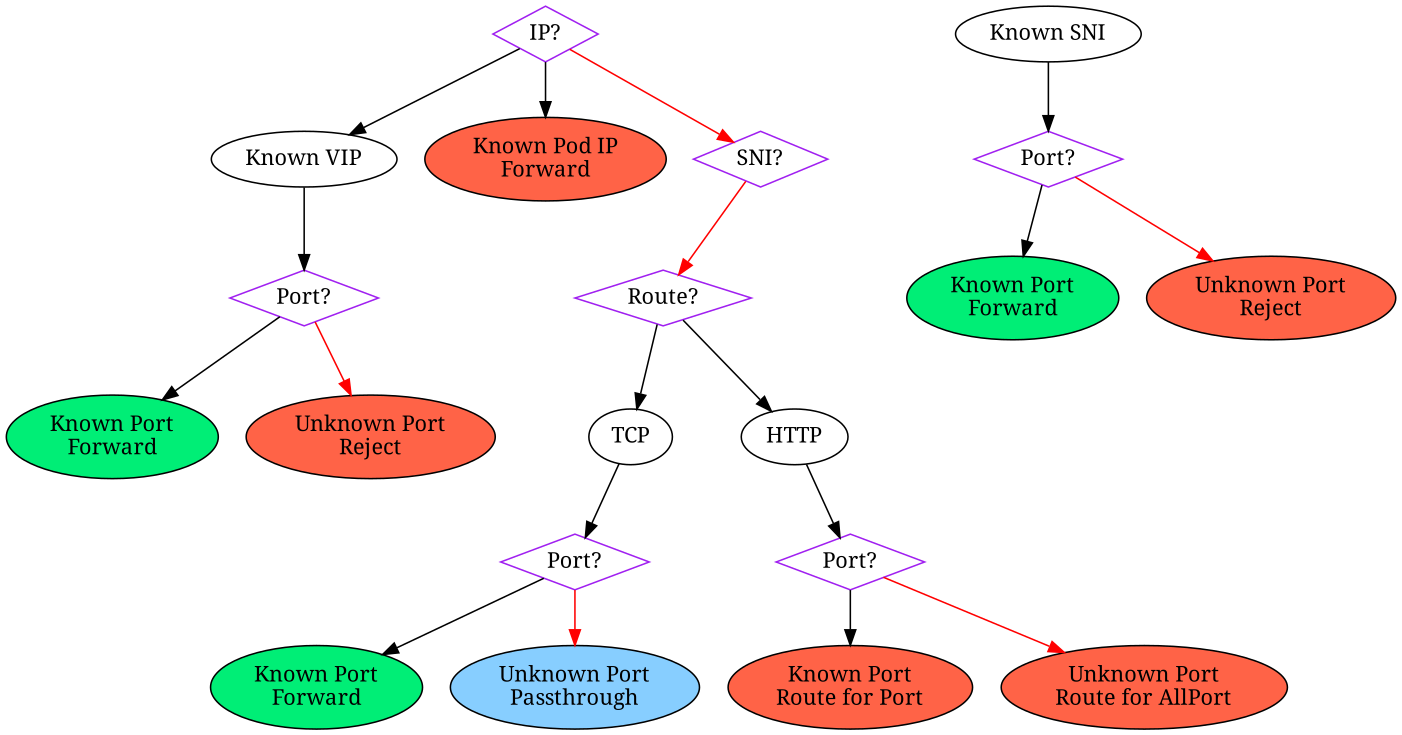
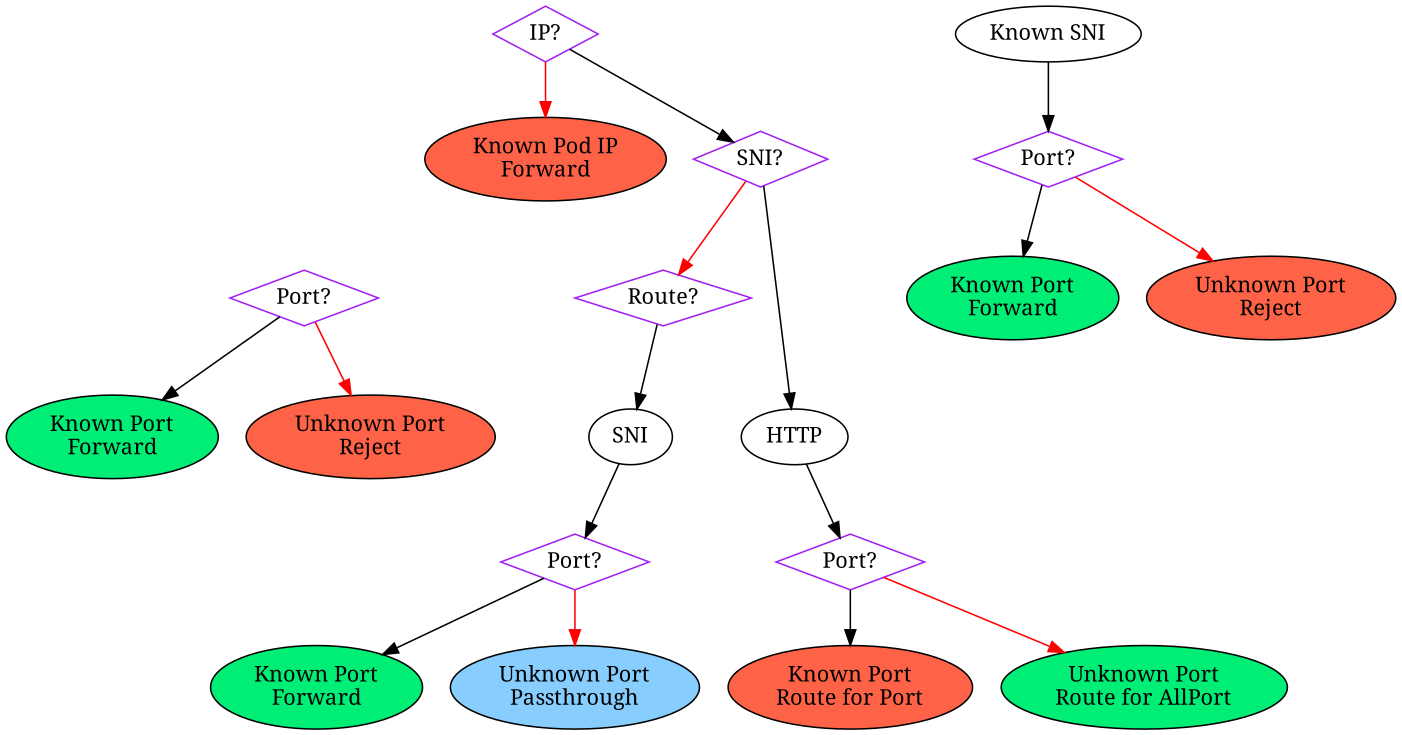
(546, 82) -> (546, 82)
(645, 92) -> (645, 92)
(304, 159) -> none
(722, 360) -> (777, 290)
(631, 437) -> (631, 437)
(1144, 687) -> (1144, 687)
